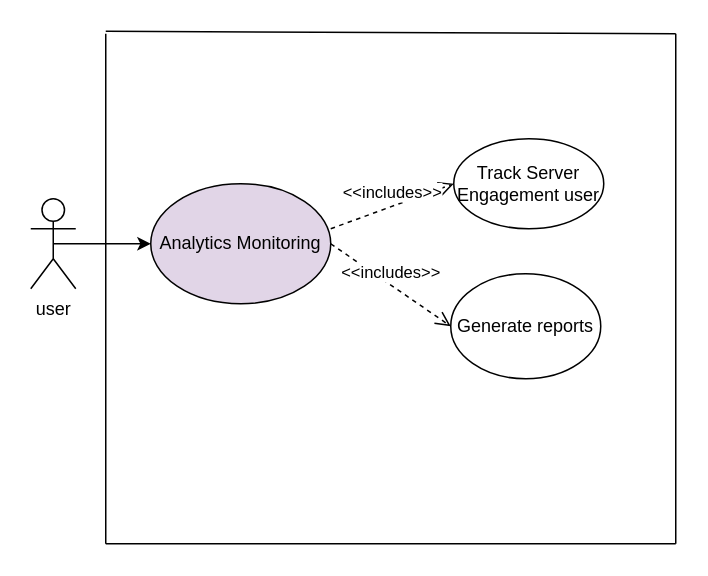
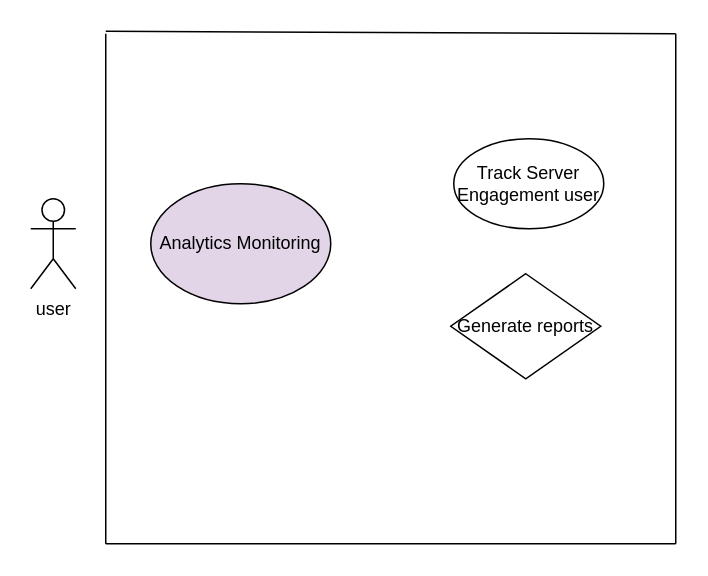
(367, 216) -> none
(99, 244) -> none
(389, 284) -> none
(526, 326) -> (526, 326)
